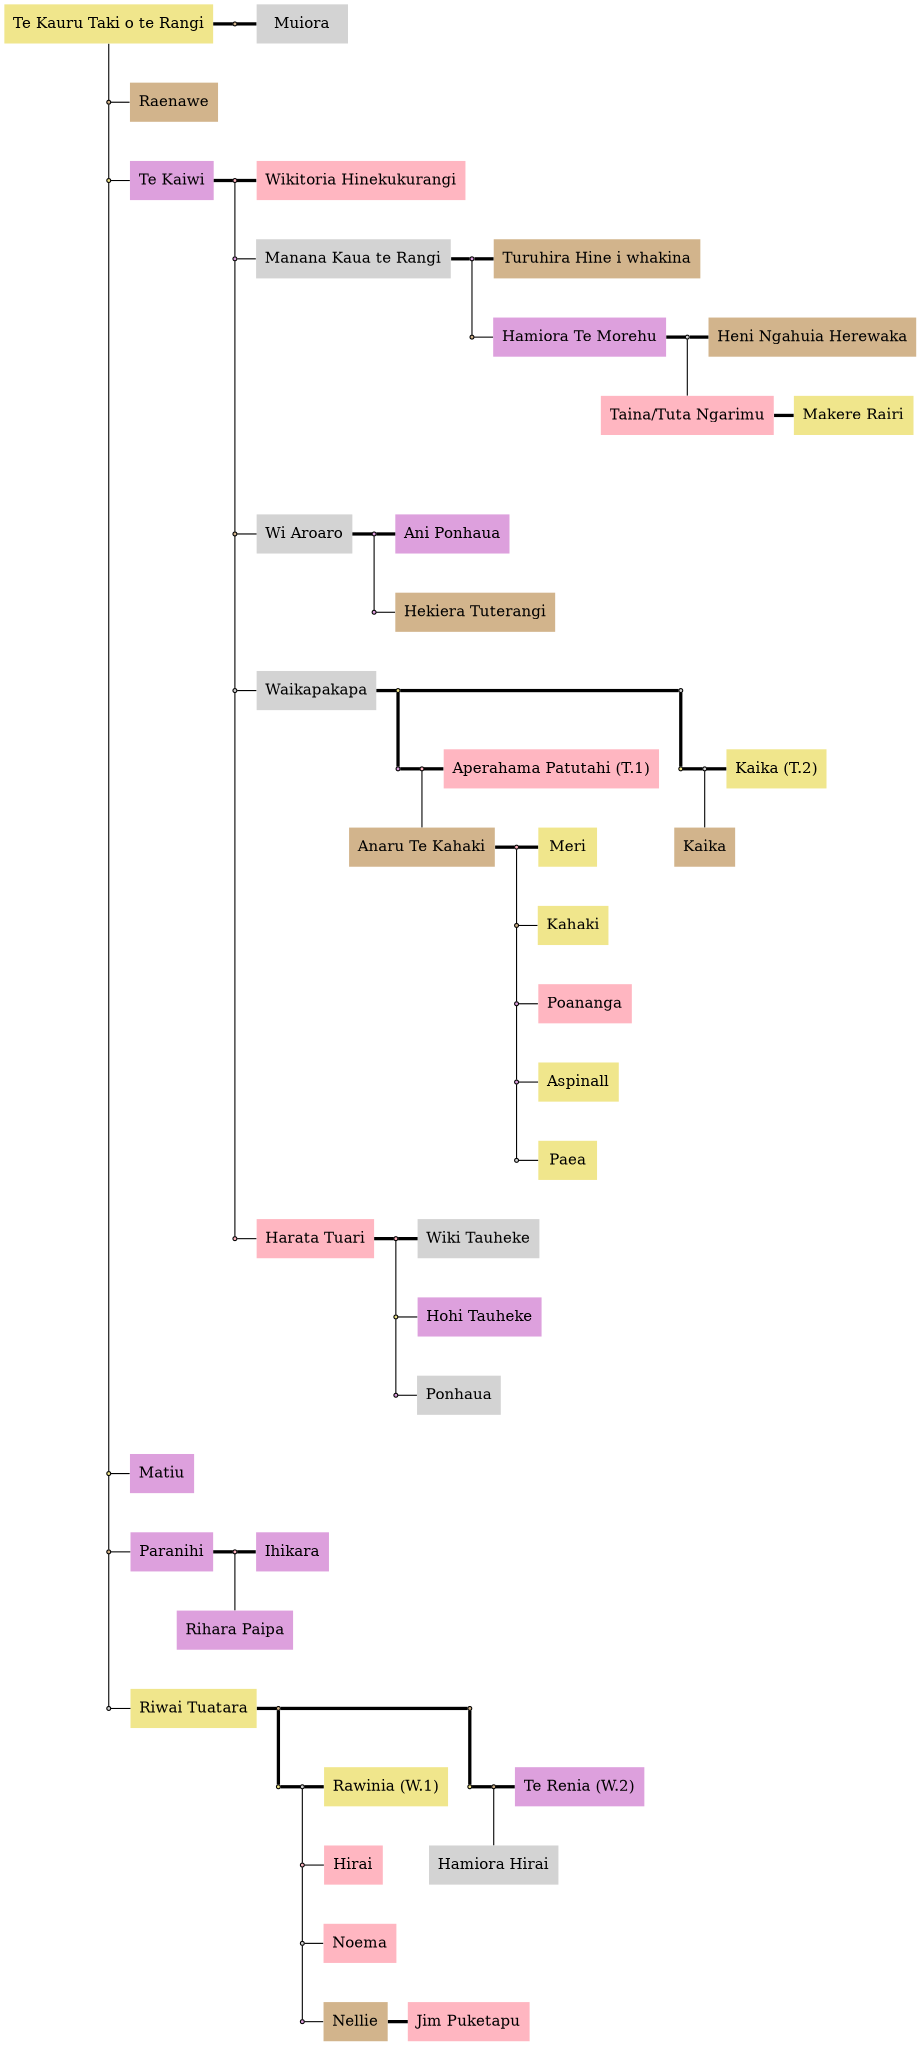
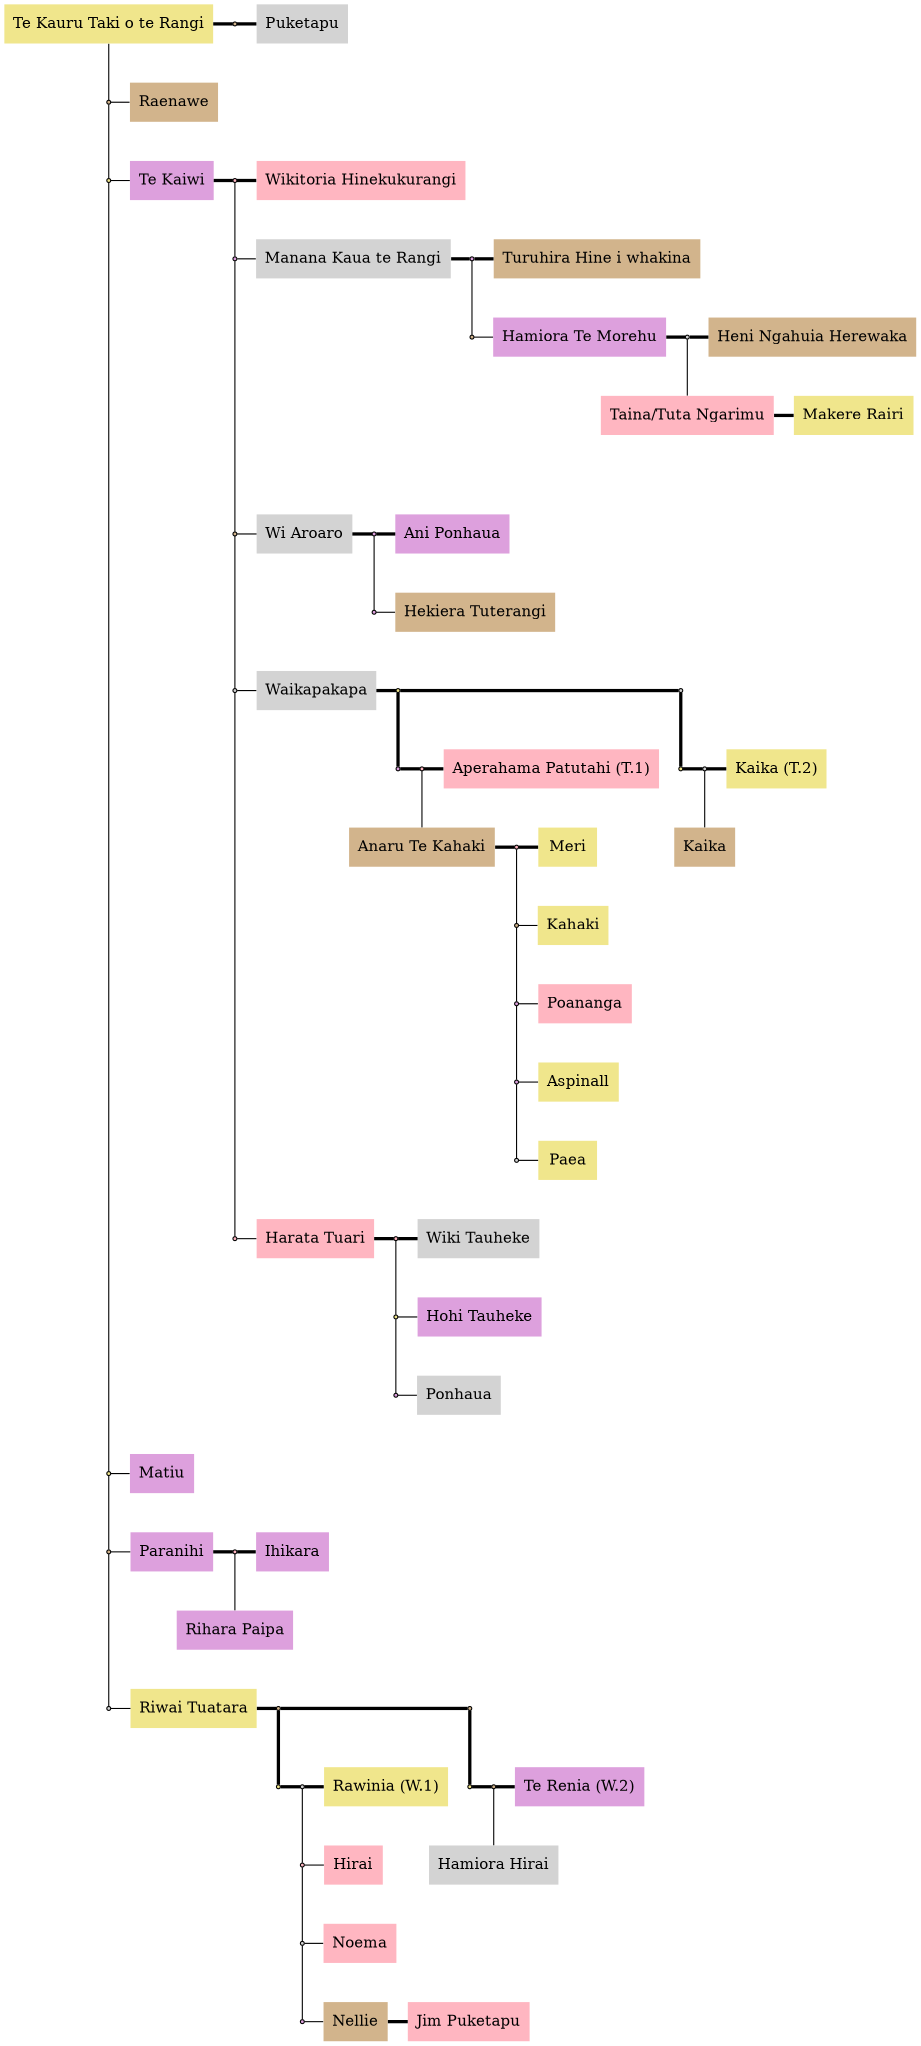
(302, 24) -> (302, 24)
